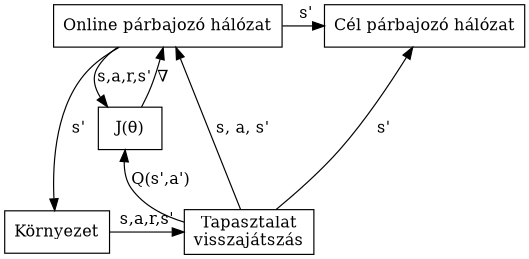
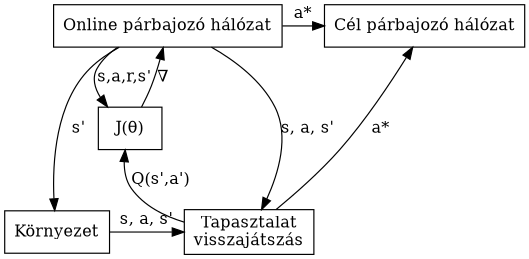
(303, 14) -> (303, 14)
(381, 128) -> (381, 128)
(211, 134) -> (276, 110)
(147, 220) -> (147, 220)
